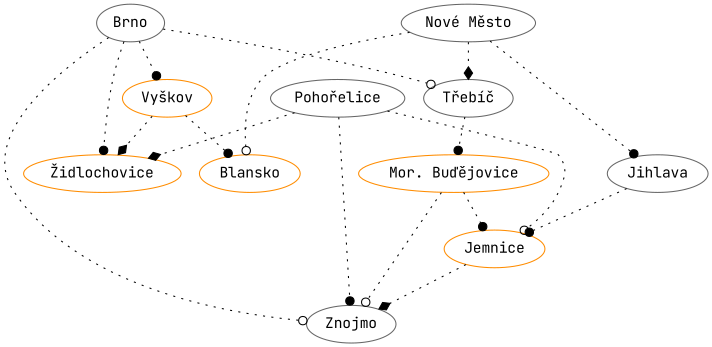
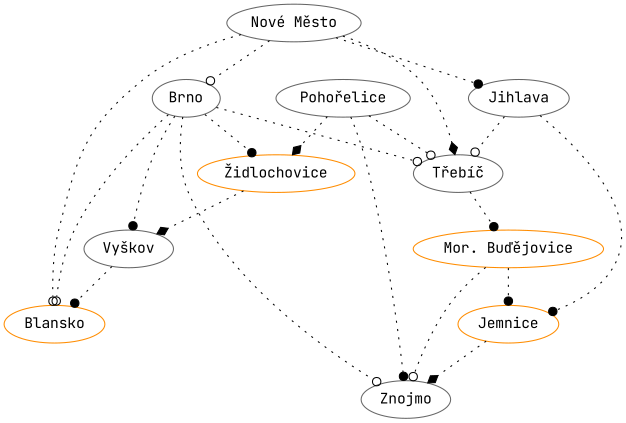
none -> (242, 60)
(167, 98) -> (129, 249)
(139, 131) -> (206, 210)
none -> (491, 133)
(516, 142) -> (398, 134)
none -> (95, 195)
